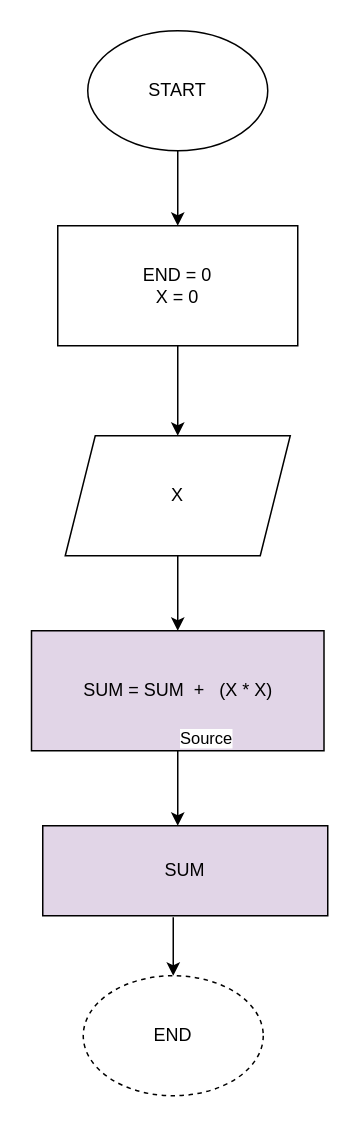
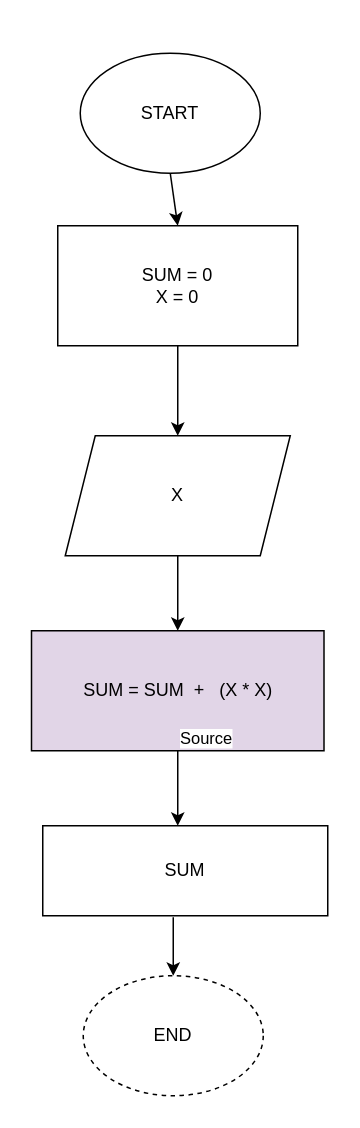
(178, 91) -> (170, 113)
(178, 286) -> (178, 286)
(185, 871) -> (185, 871)
